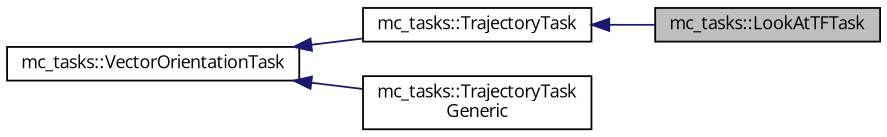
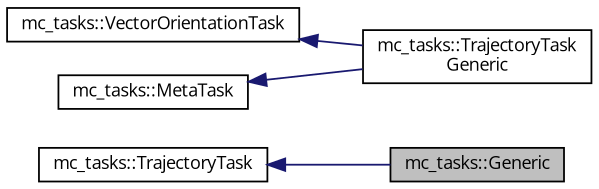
(768, 25) -> (477, 165)
(337, 42) -> none
none -> (153, 92)
